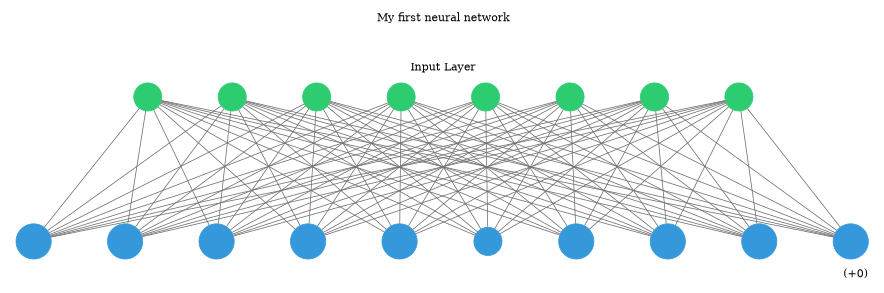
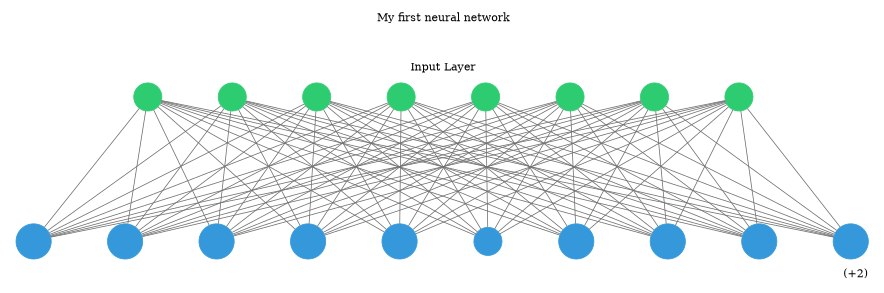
(854, 274) -> (854, 274)
